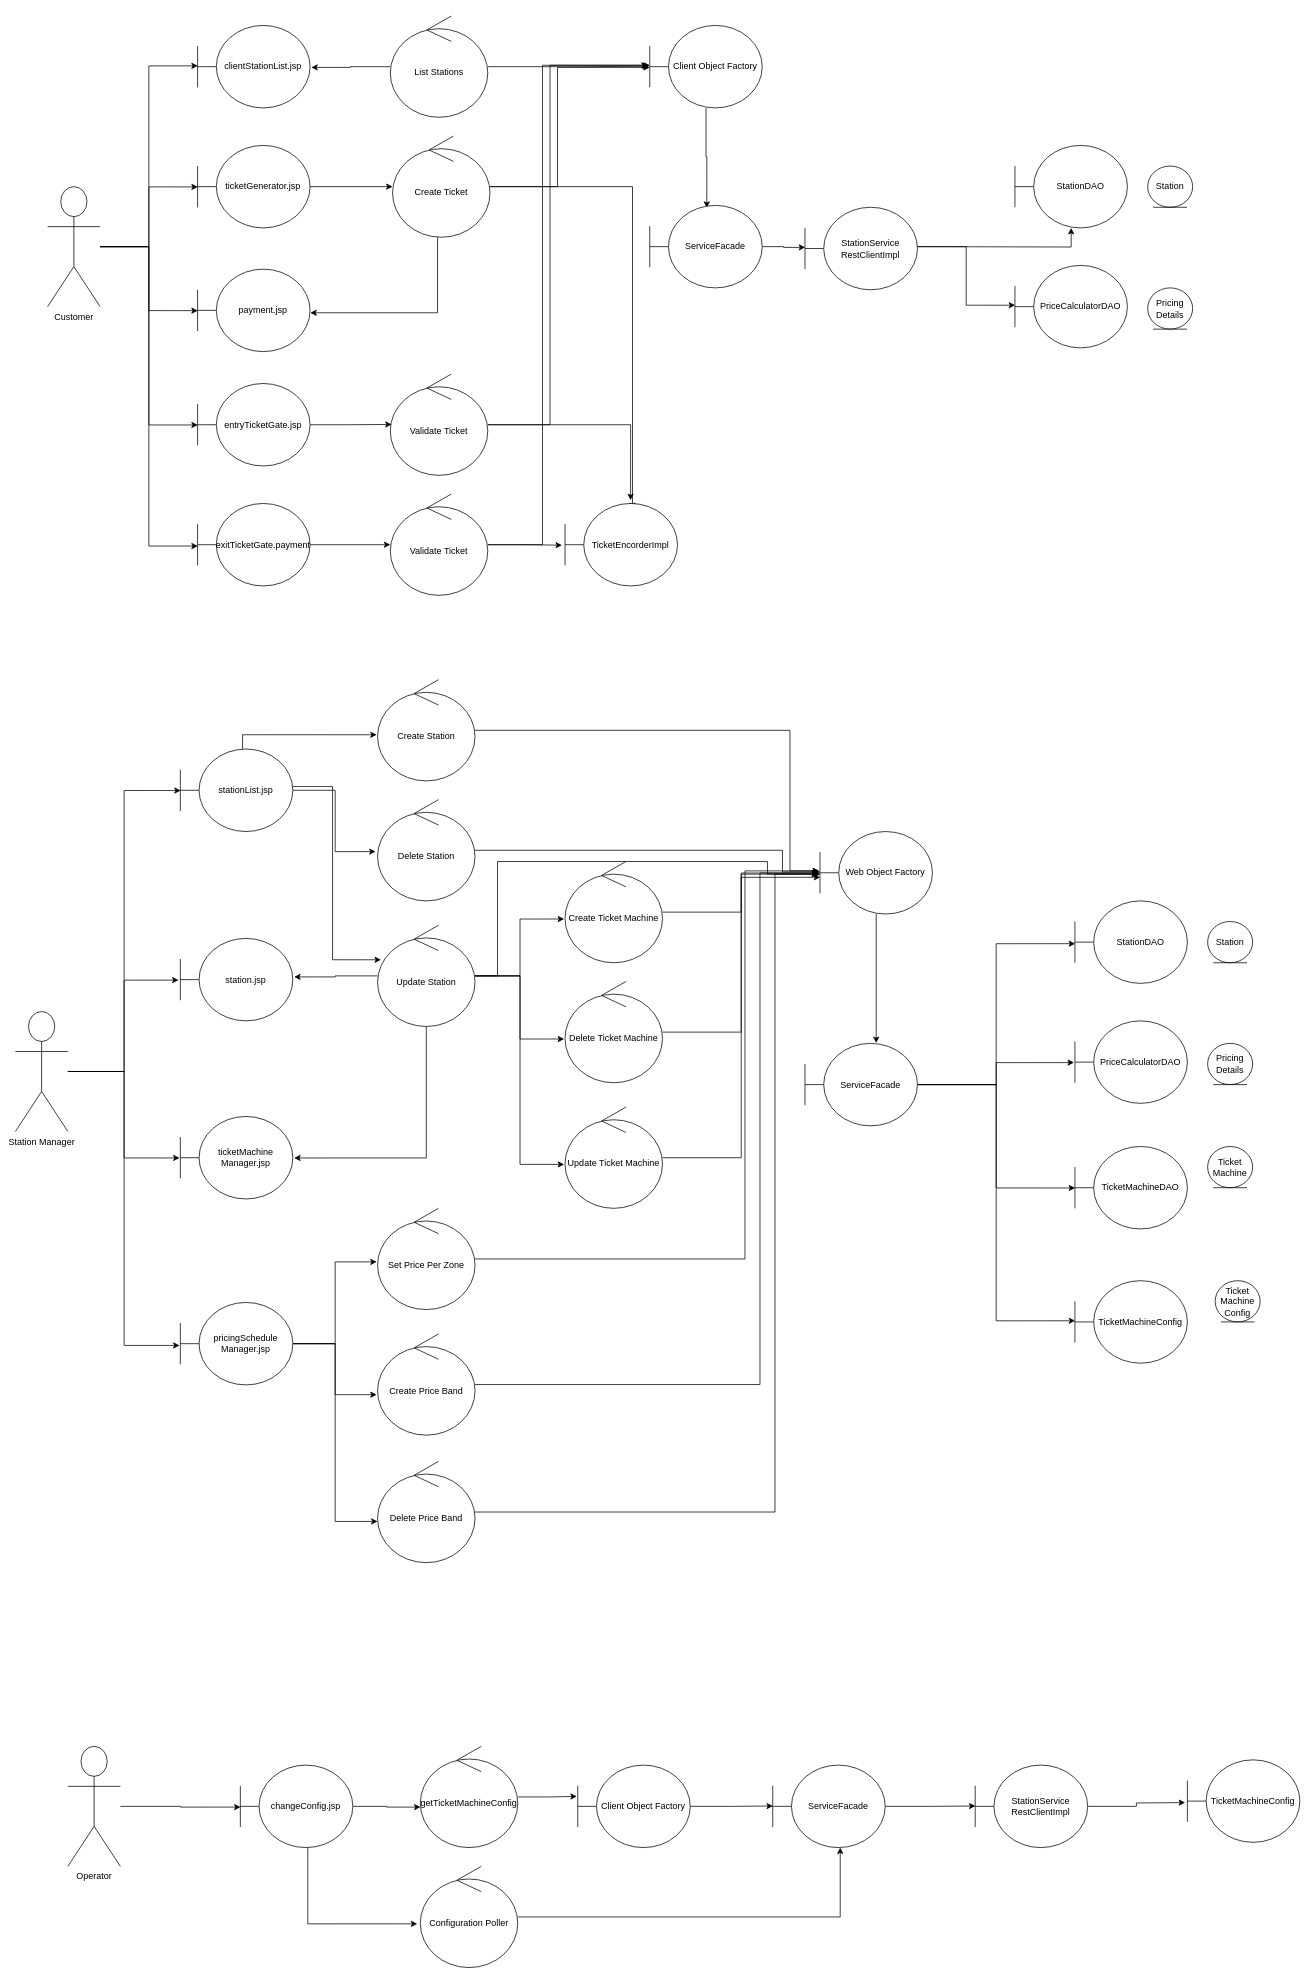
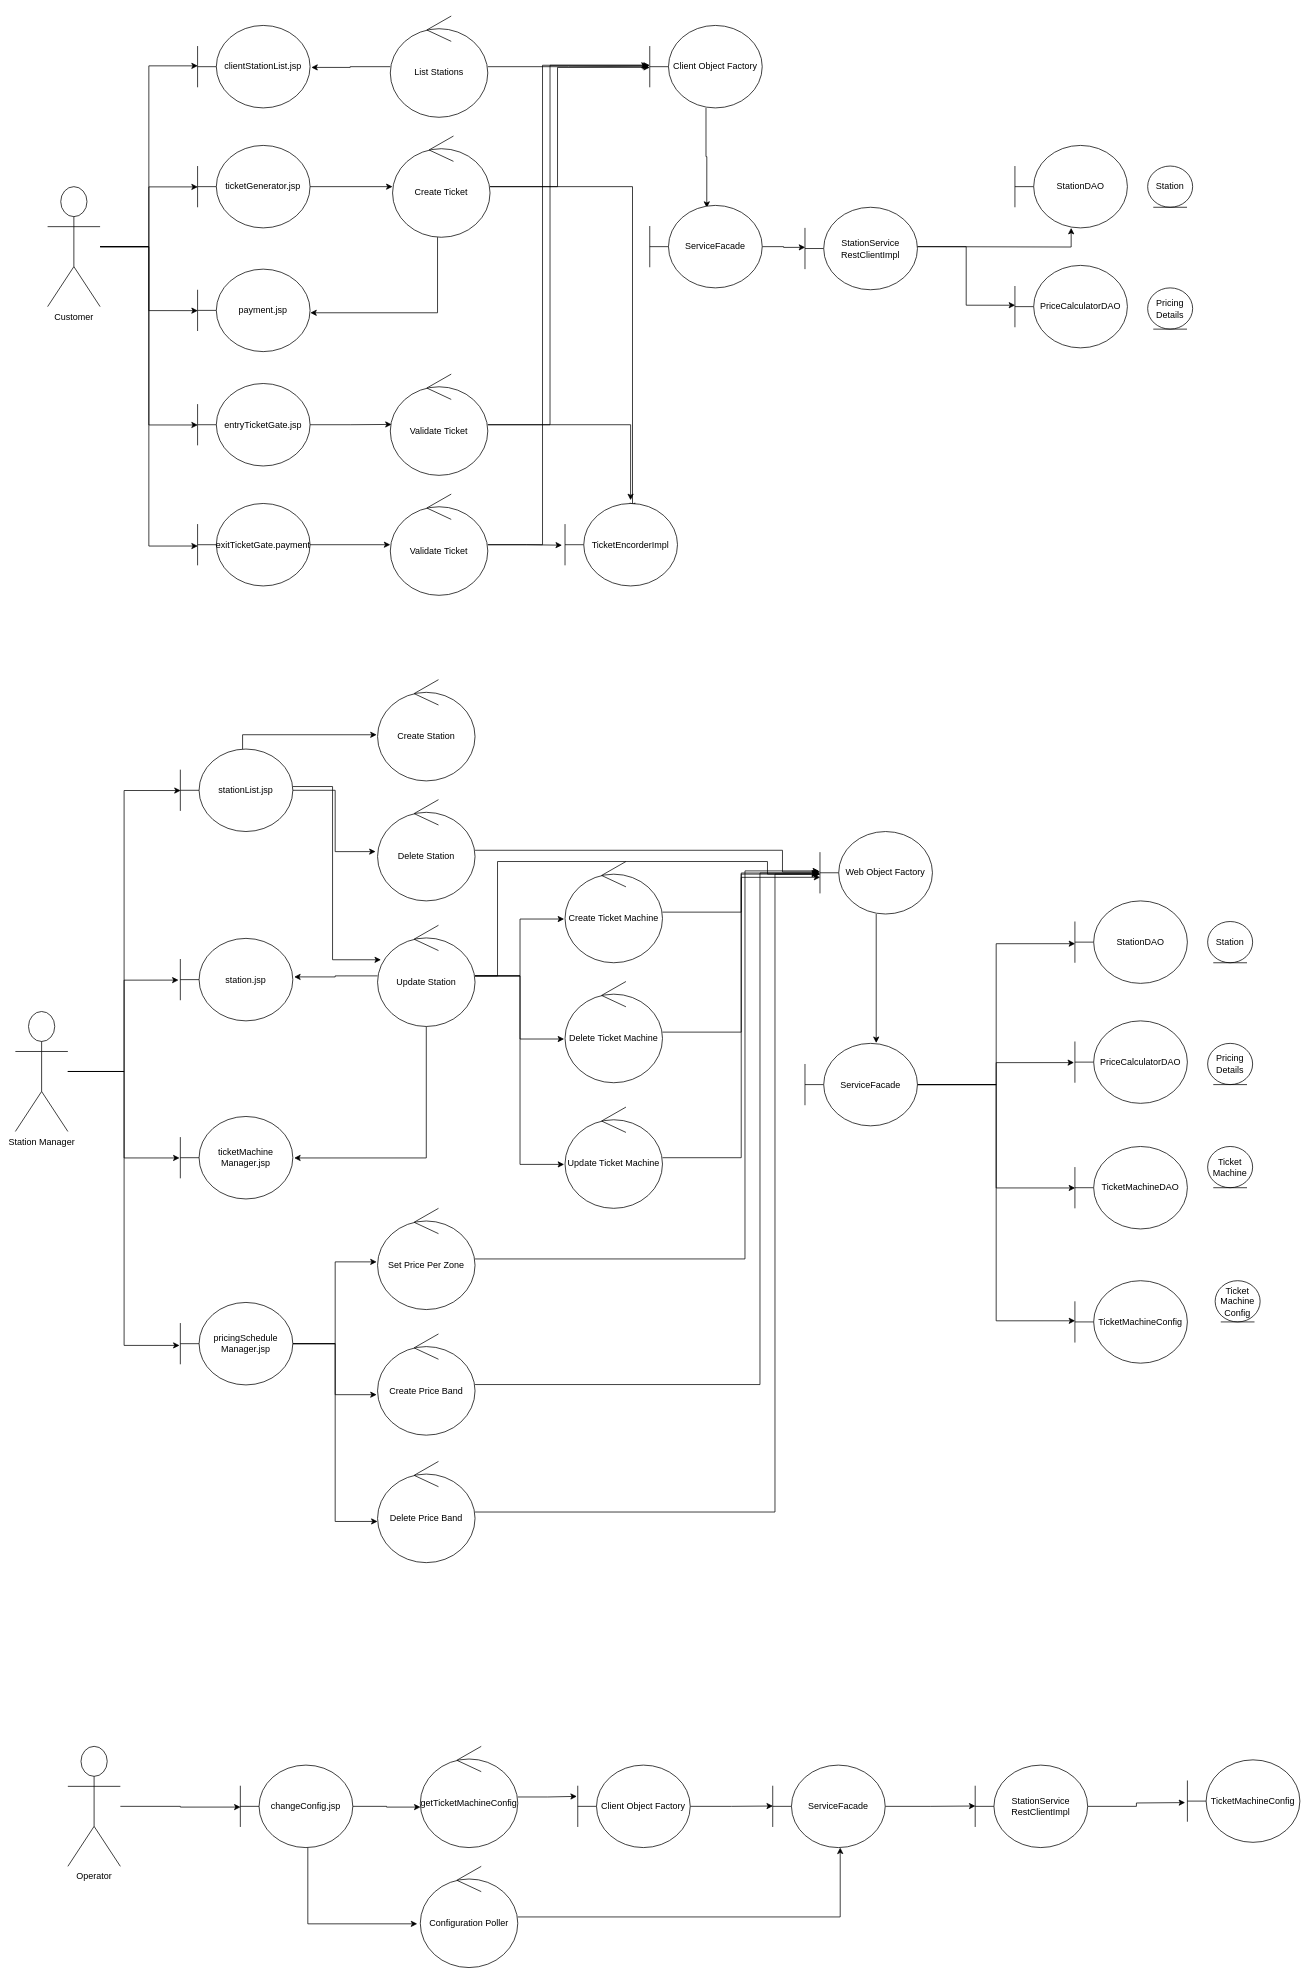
(701, 730) -> none
